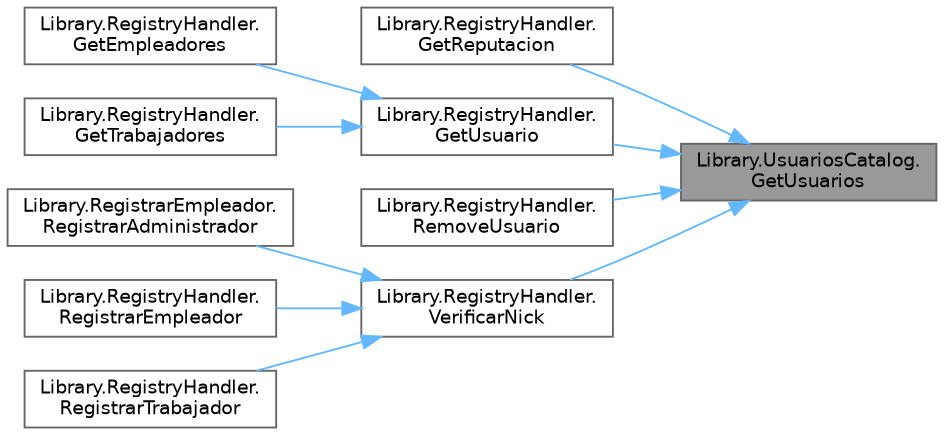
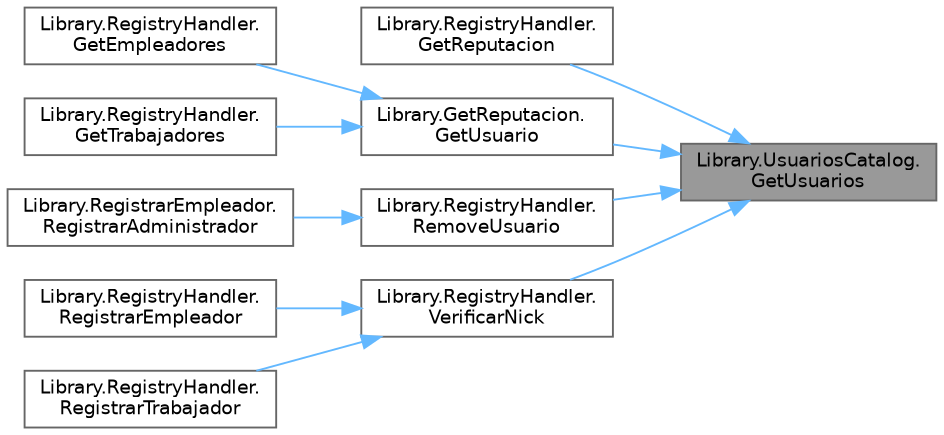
(487, 127) -> (487, 127)
(309, 260) -> (318, 218)
